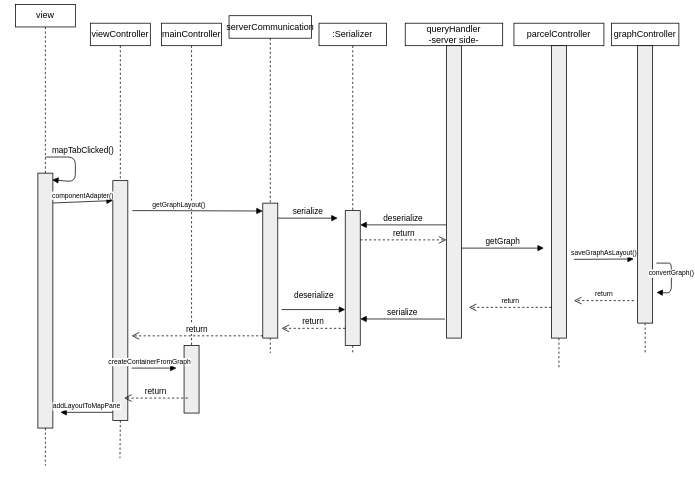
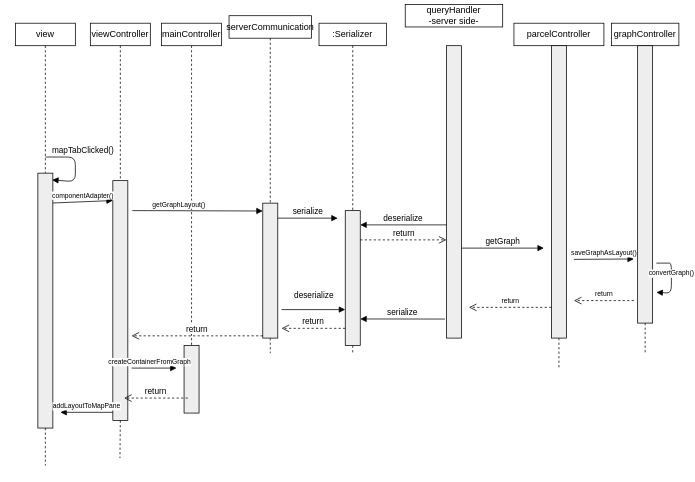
(45, 15) -> (45, 34)
(454, 34) -> (454, 15)
